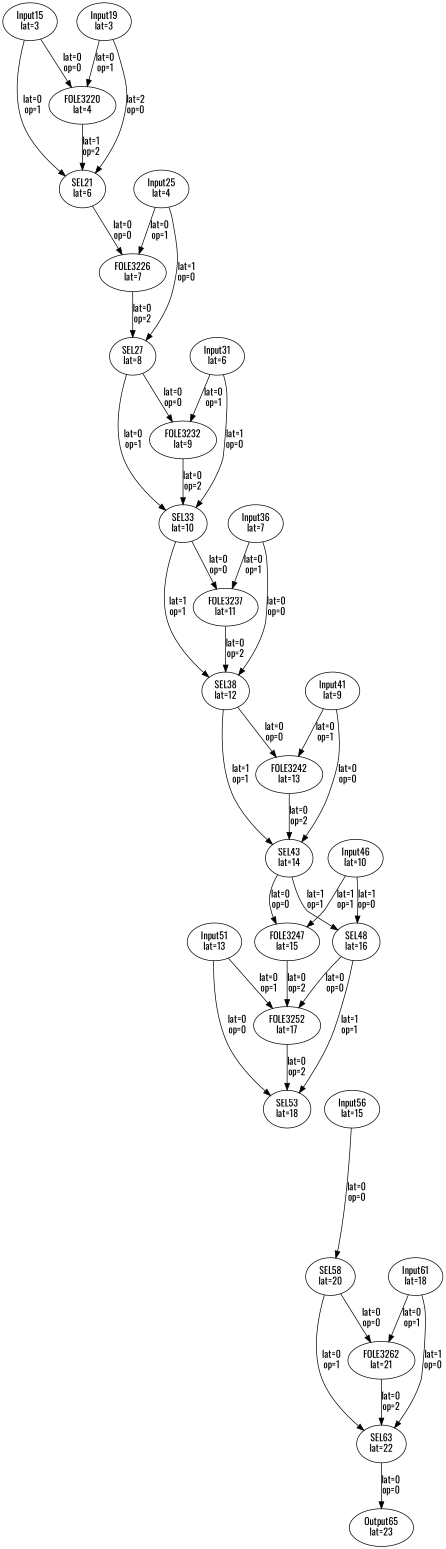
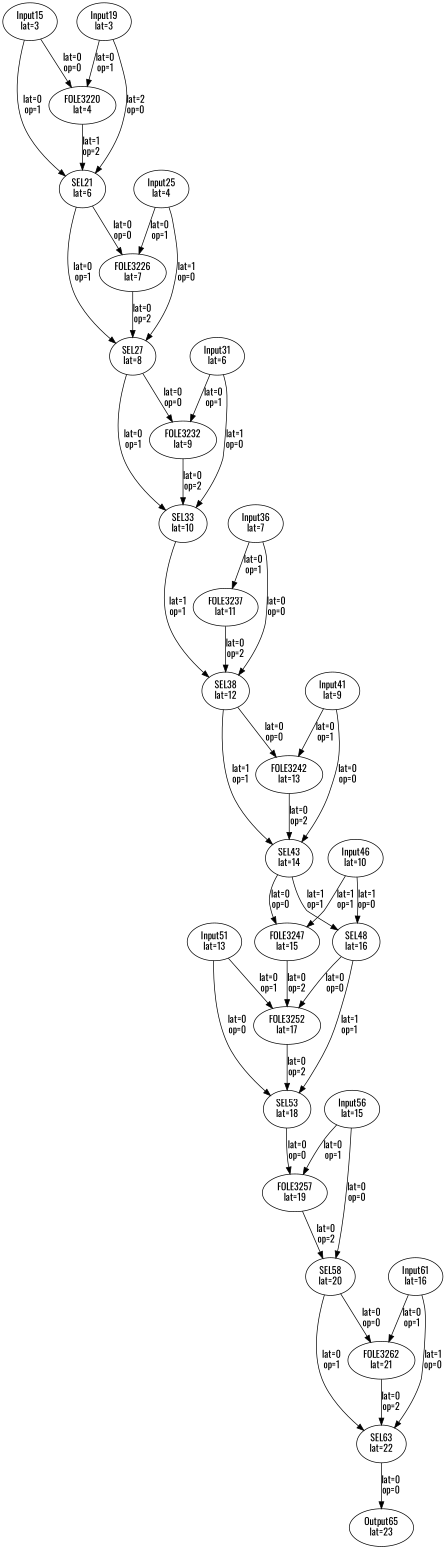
none -> (70, 279)
(203, 562) -> none
none -> (295, 1193)
(416, 1277) -> (416, 1277)
